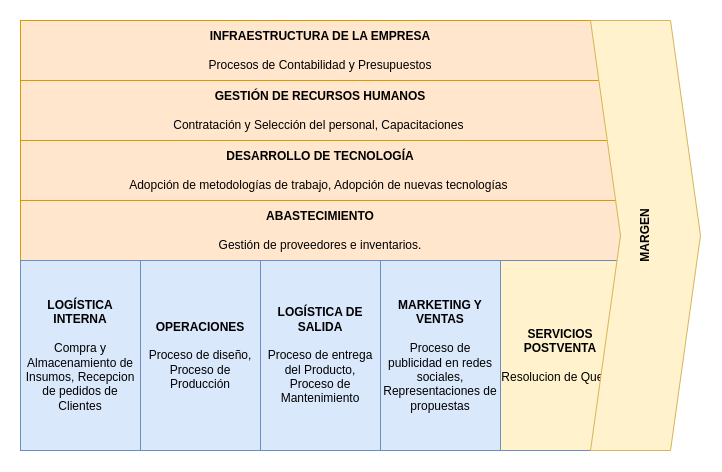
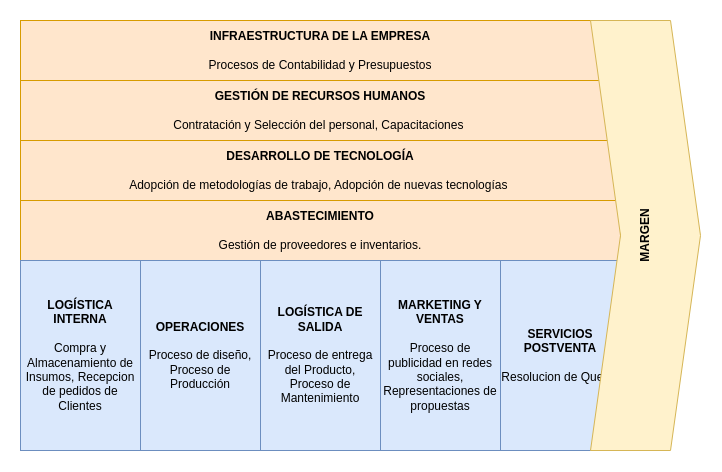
(561, 356) -> (561, 356)
